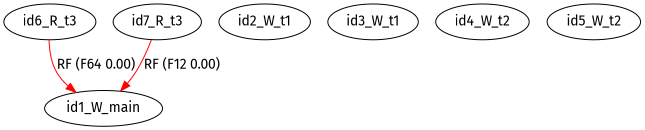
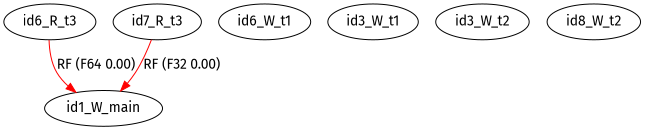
(265, 22) -> (265, 22)
(482, 22) -> (482, 22)
(594, 22) -> (594, 22)
(182, 65) -> (182, 65)
